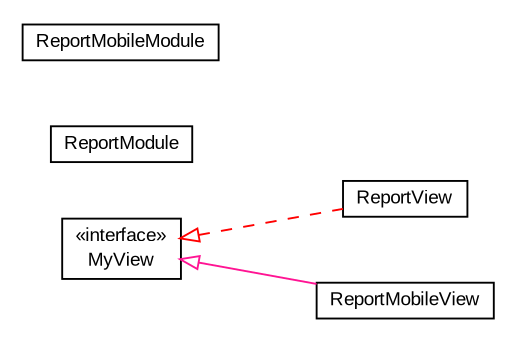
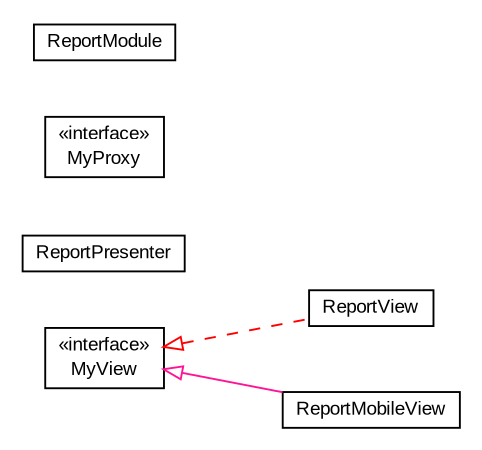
(121, 41) -> none
none -> (104, 147)
none -> (104, 253)
